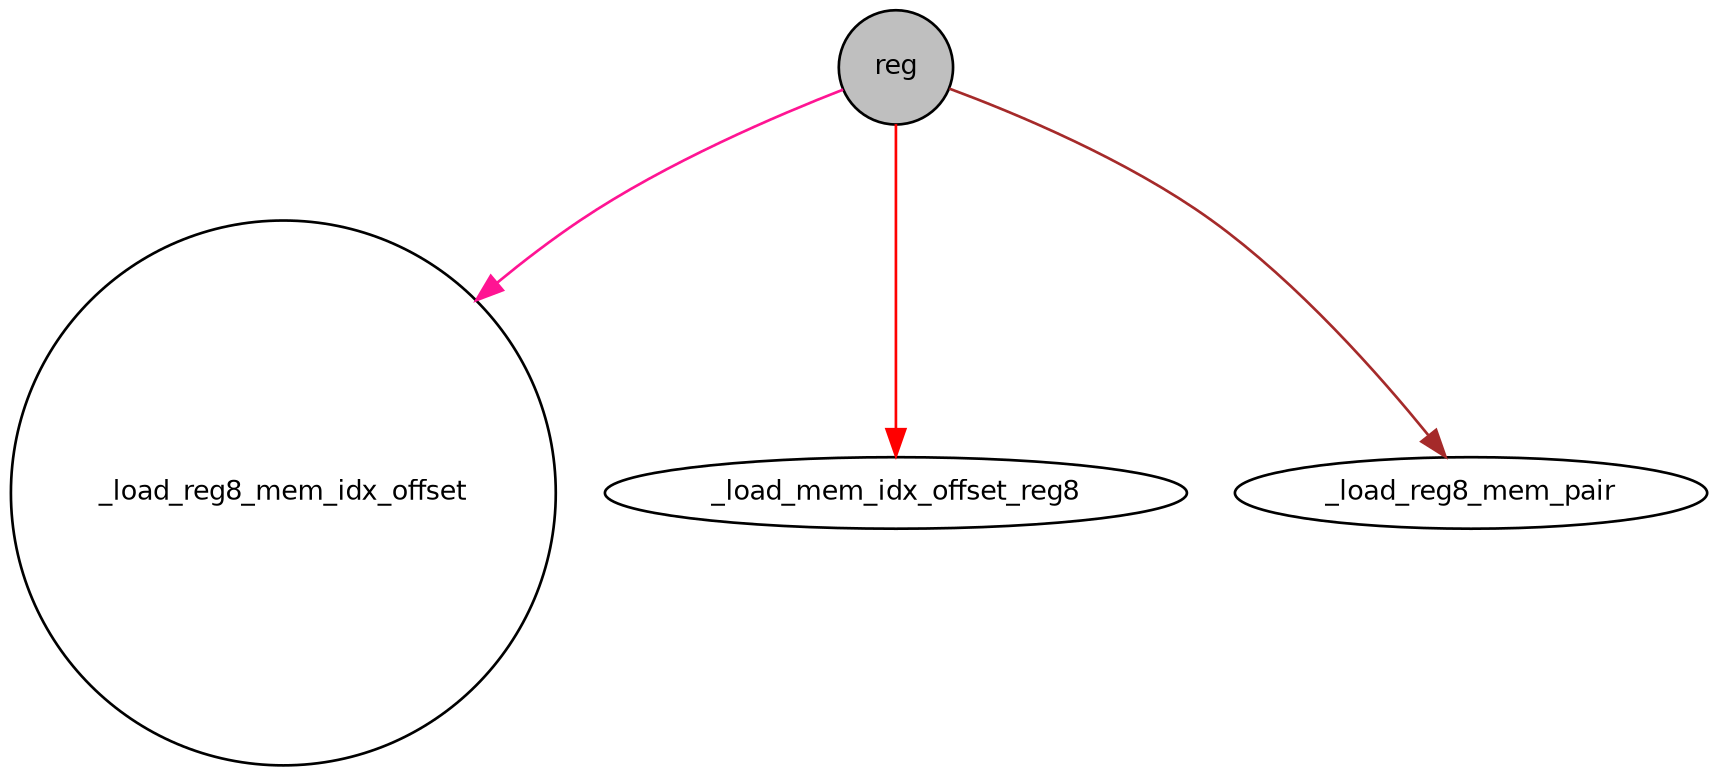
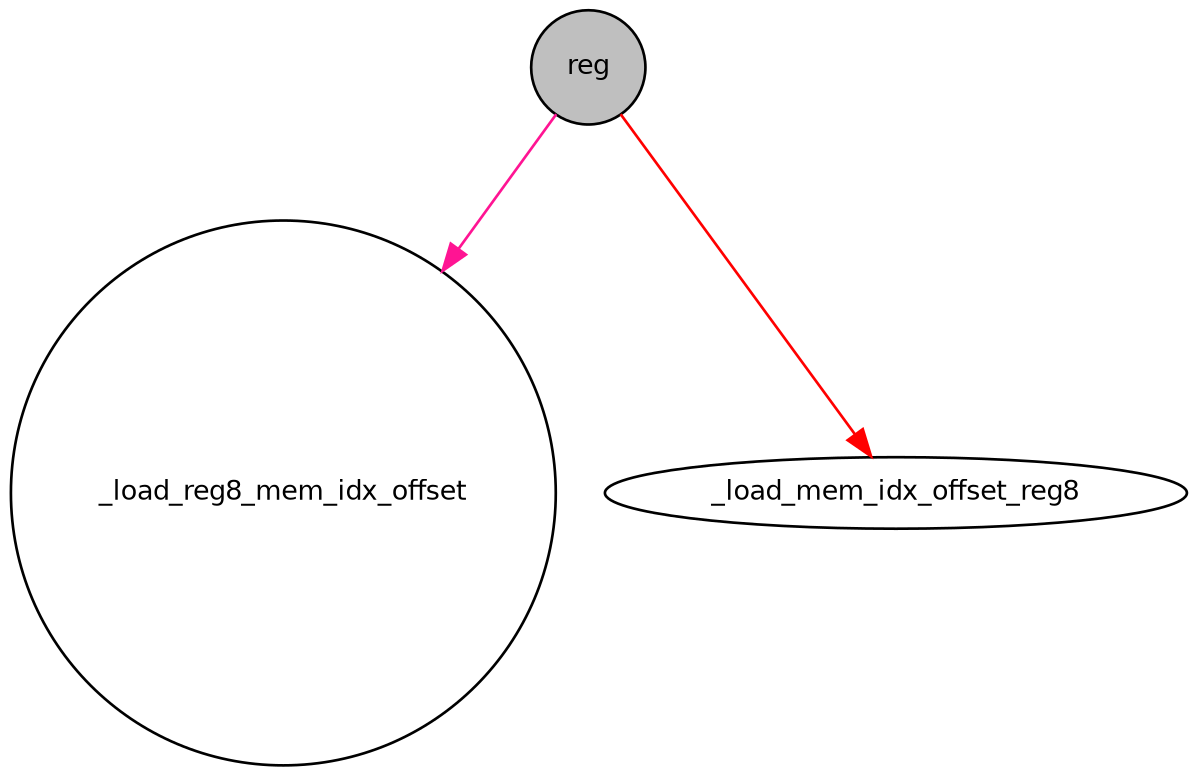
(1471, 493) -> none
